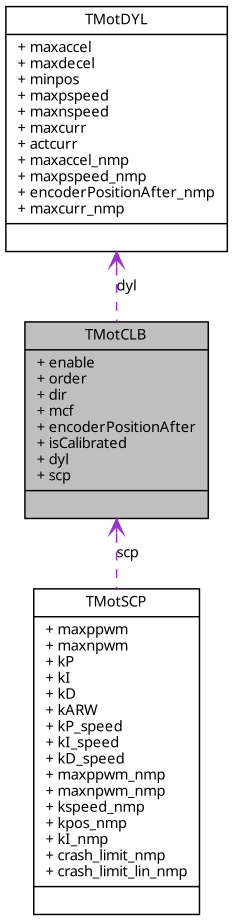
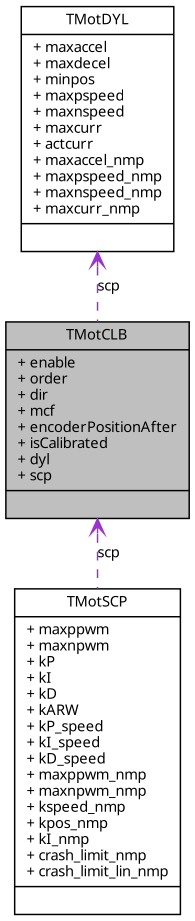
(117, 193) -> (98, 193)
(127, 287) -> (109, 287)
